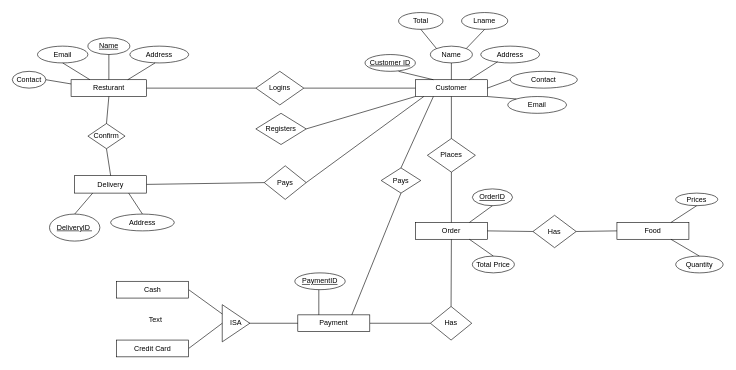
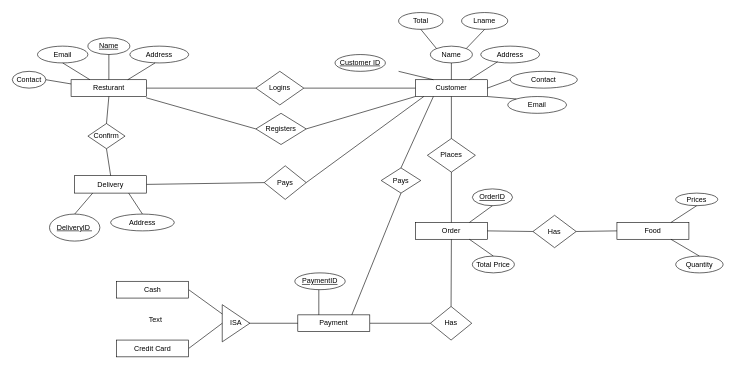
(390, 63) -> (360, 63)
none -> (201, 113)
